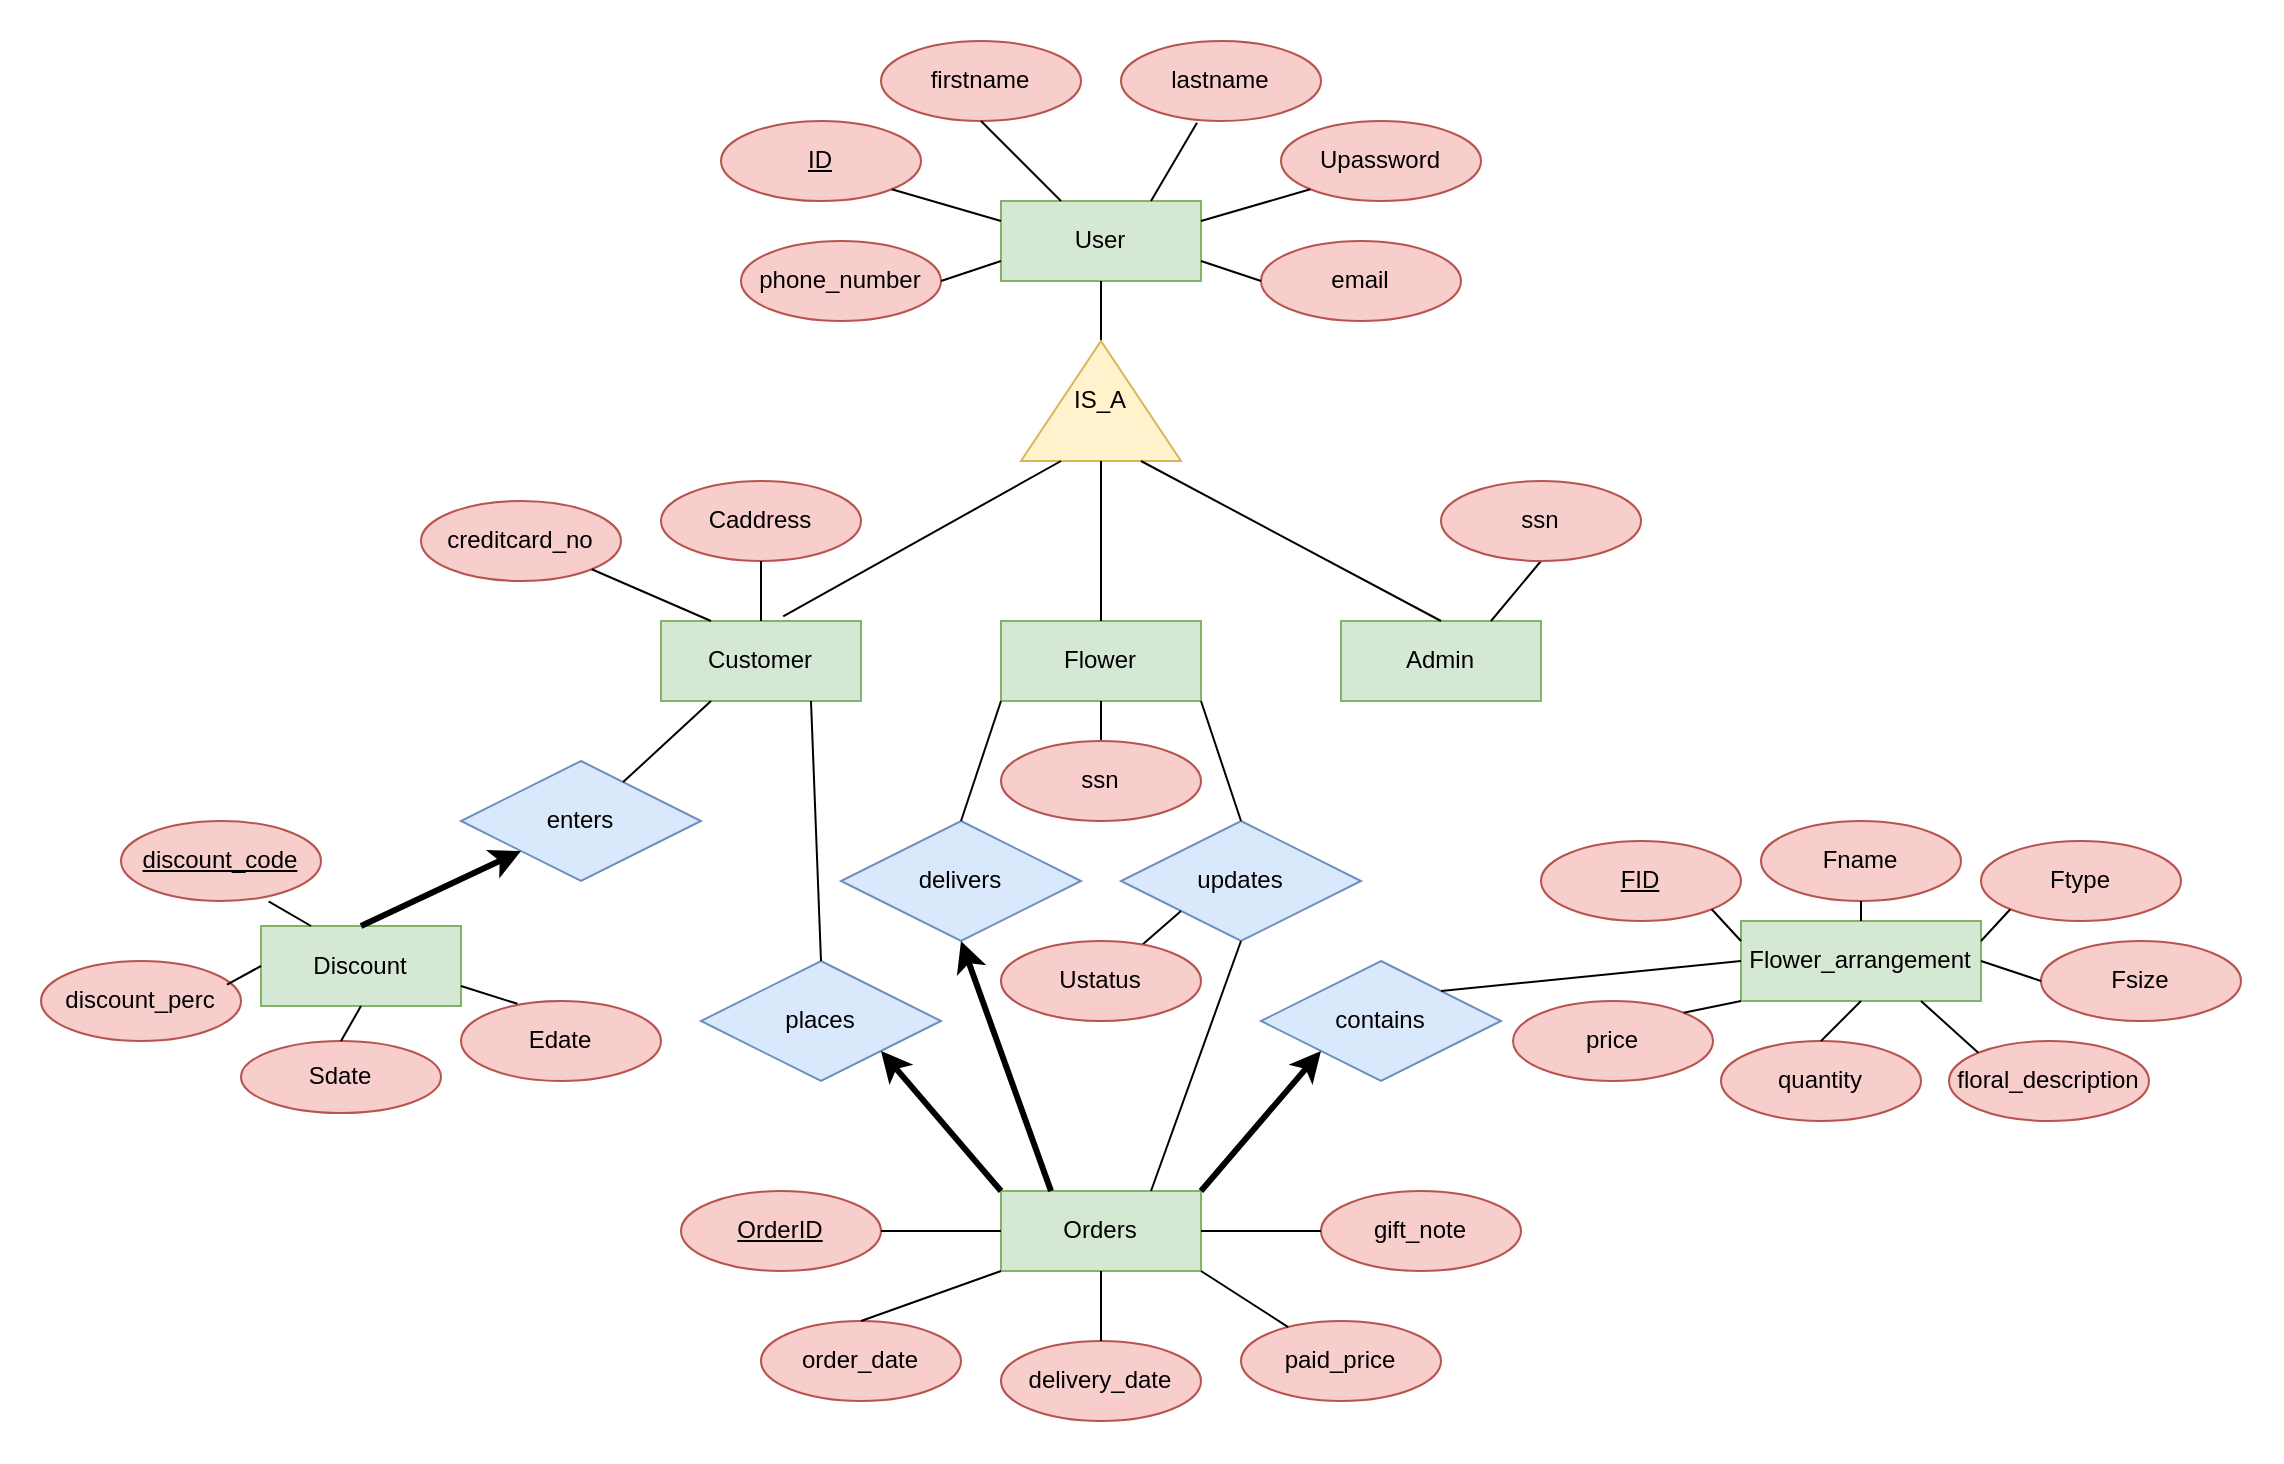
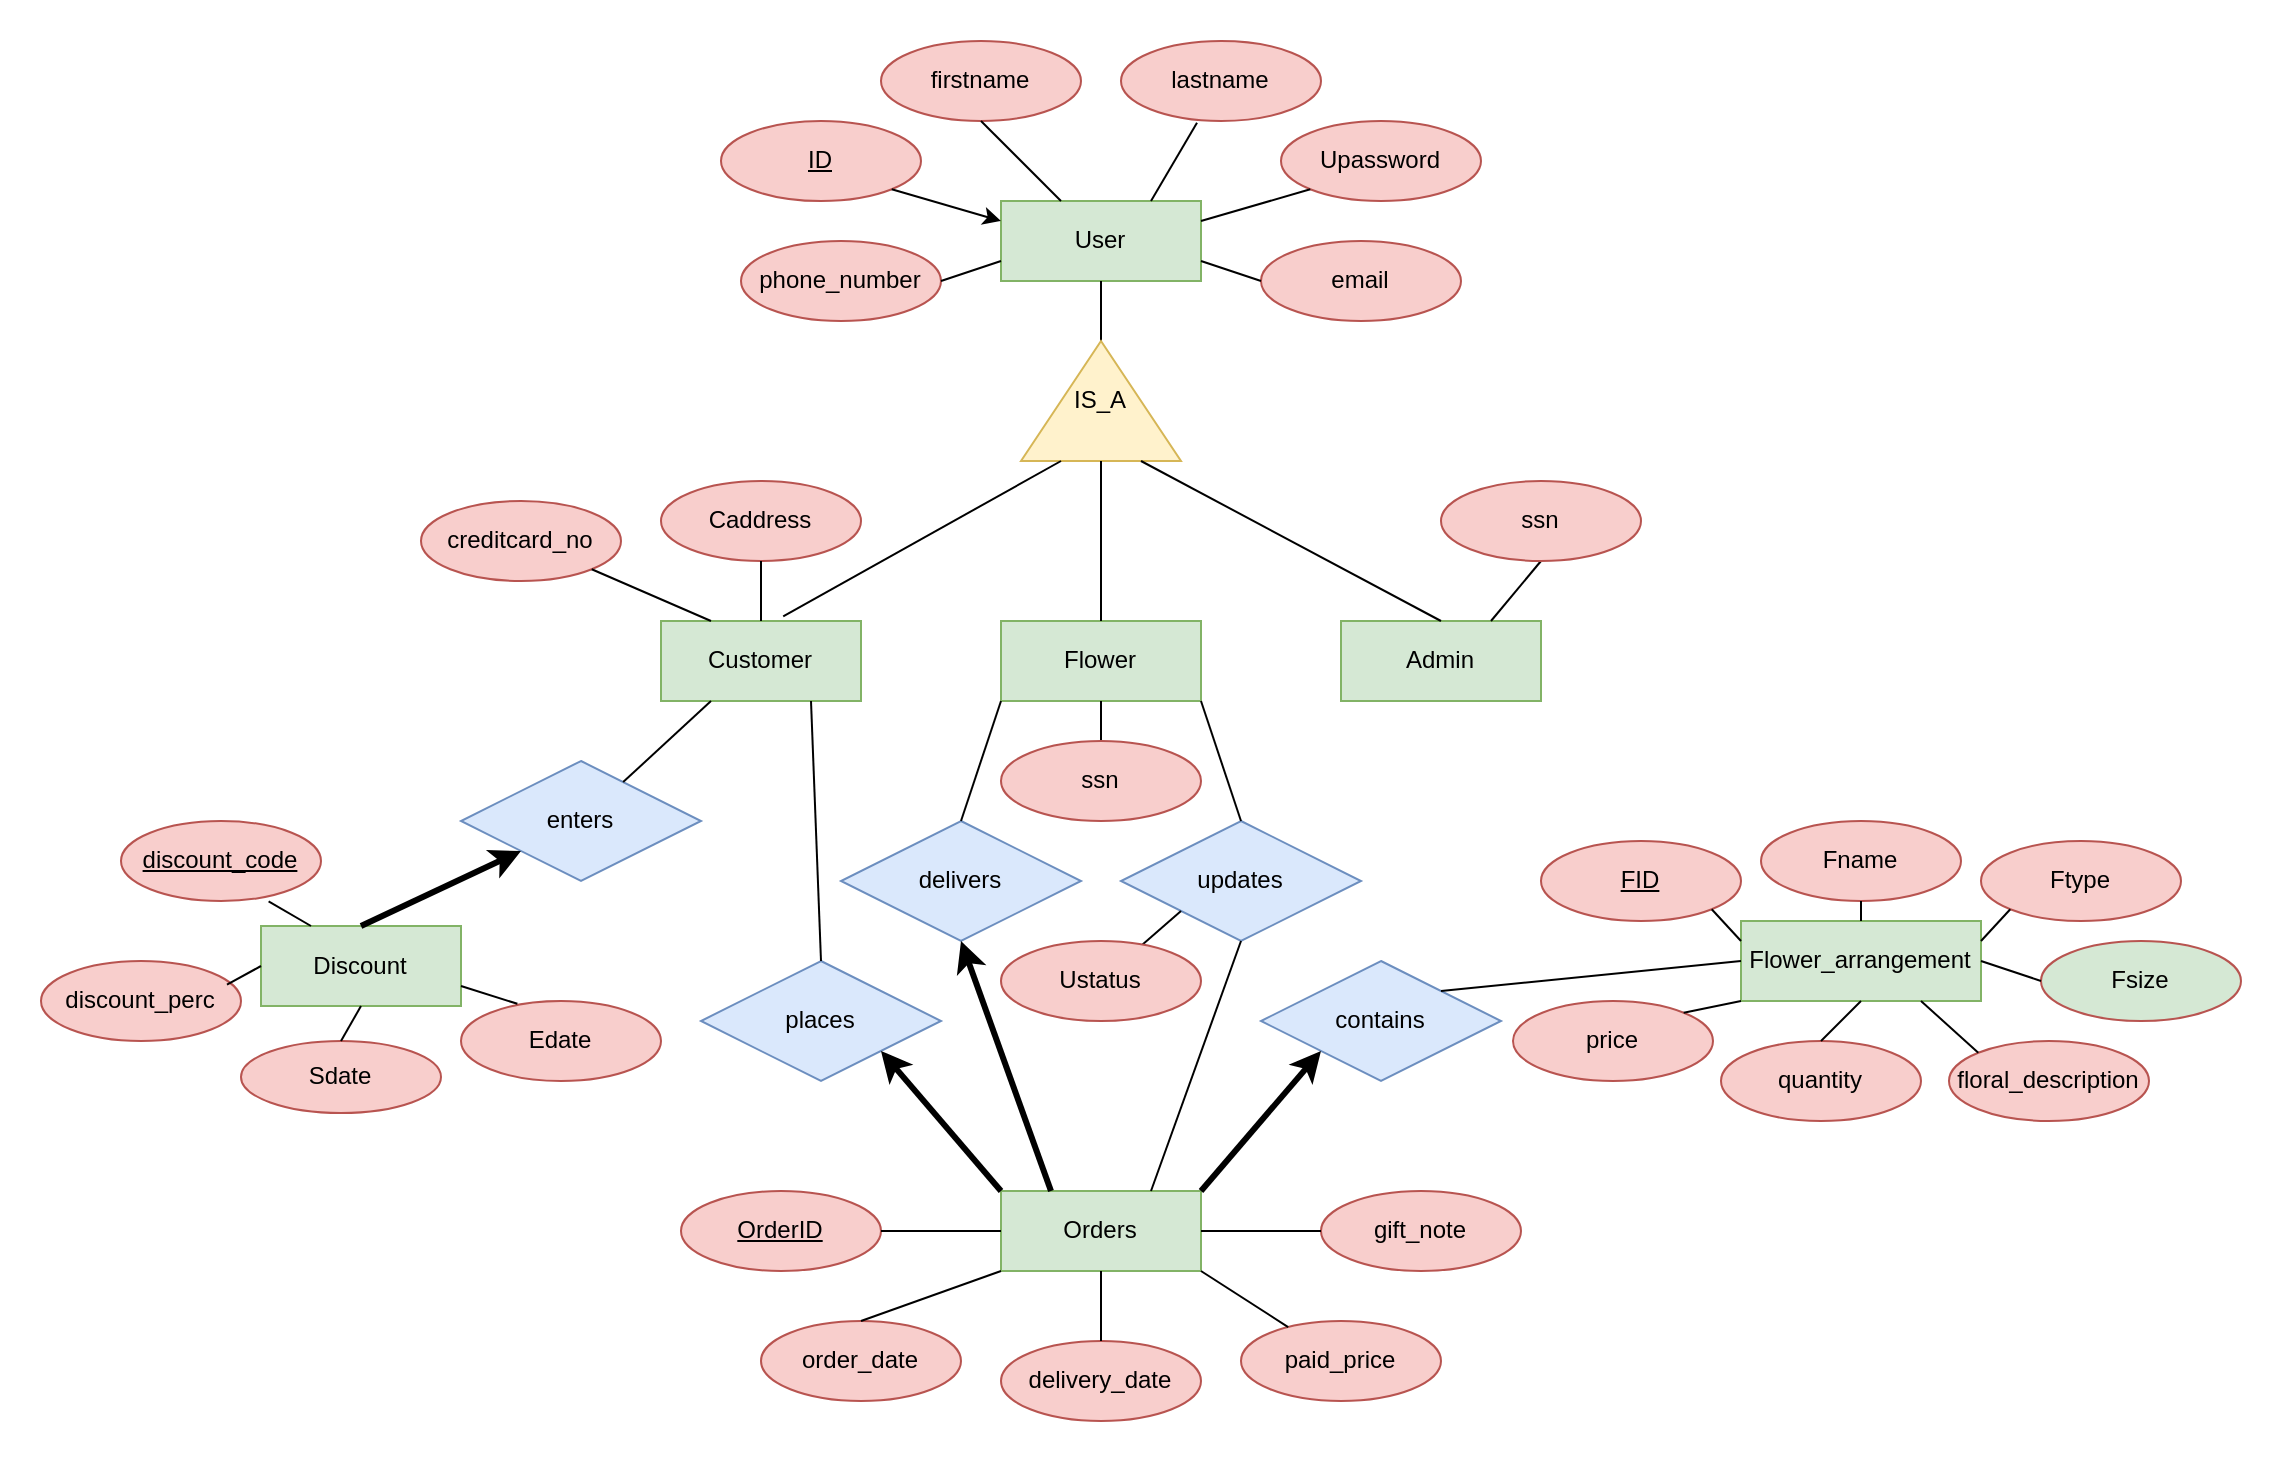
(992, 218) -> (986, 217)
(2141, 981) -> (2141, 981)
